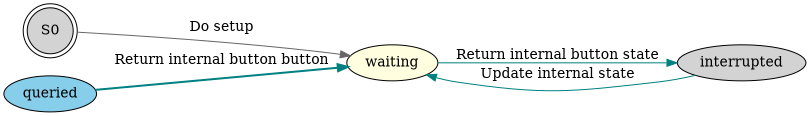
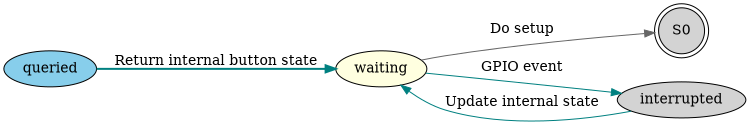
(209, 41) -> (533, 44)
(558, 55) -> (522, 67)
(222, 60) -> (216, 61)
